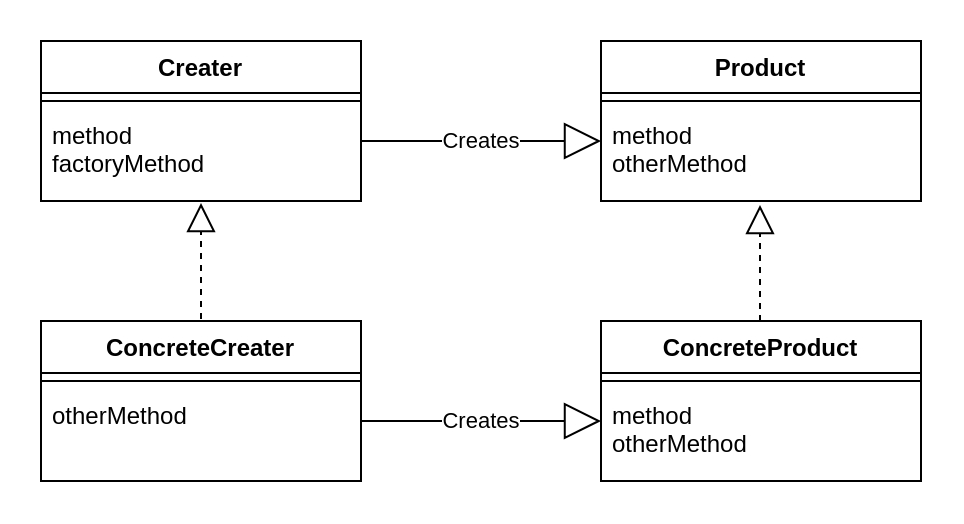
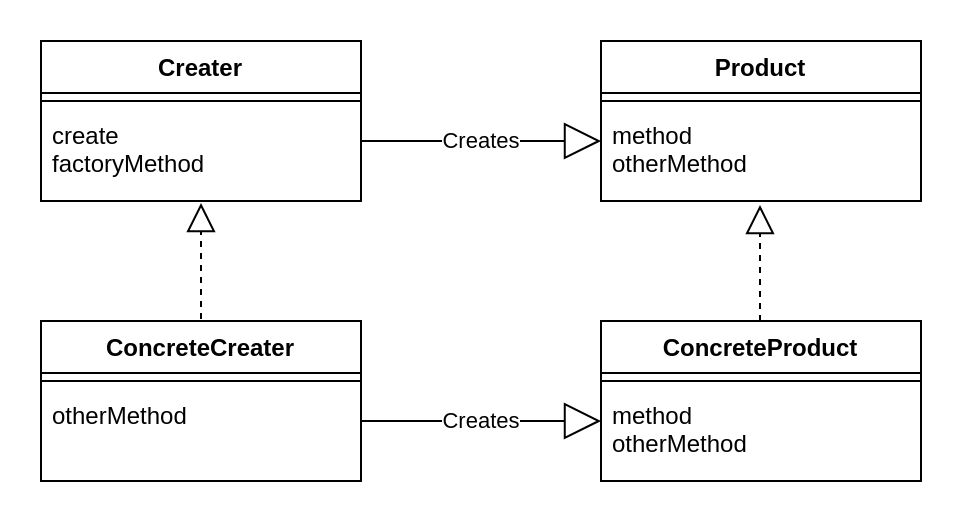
(92, 136) -> (92, 136)
